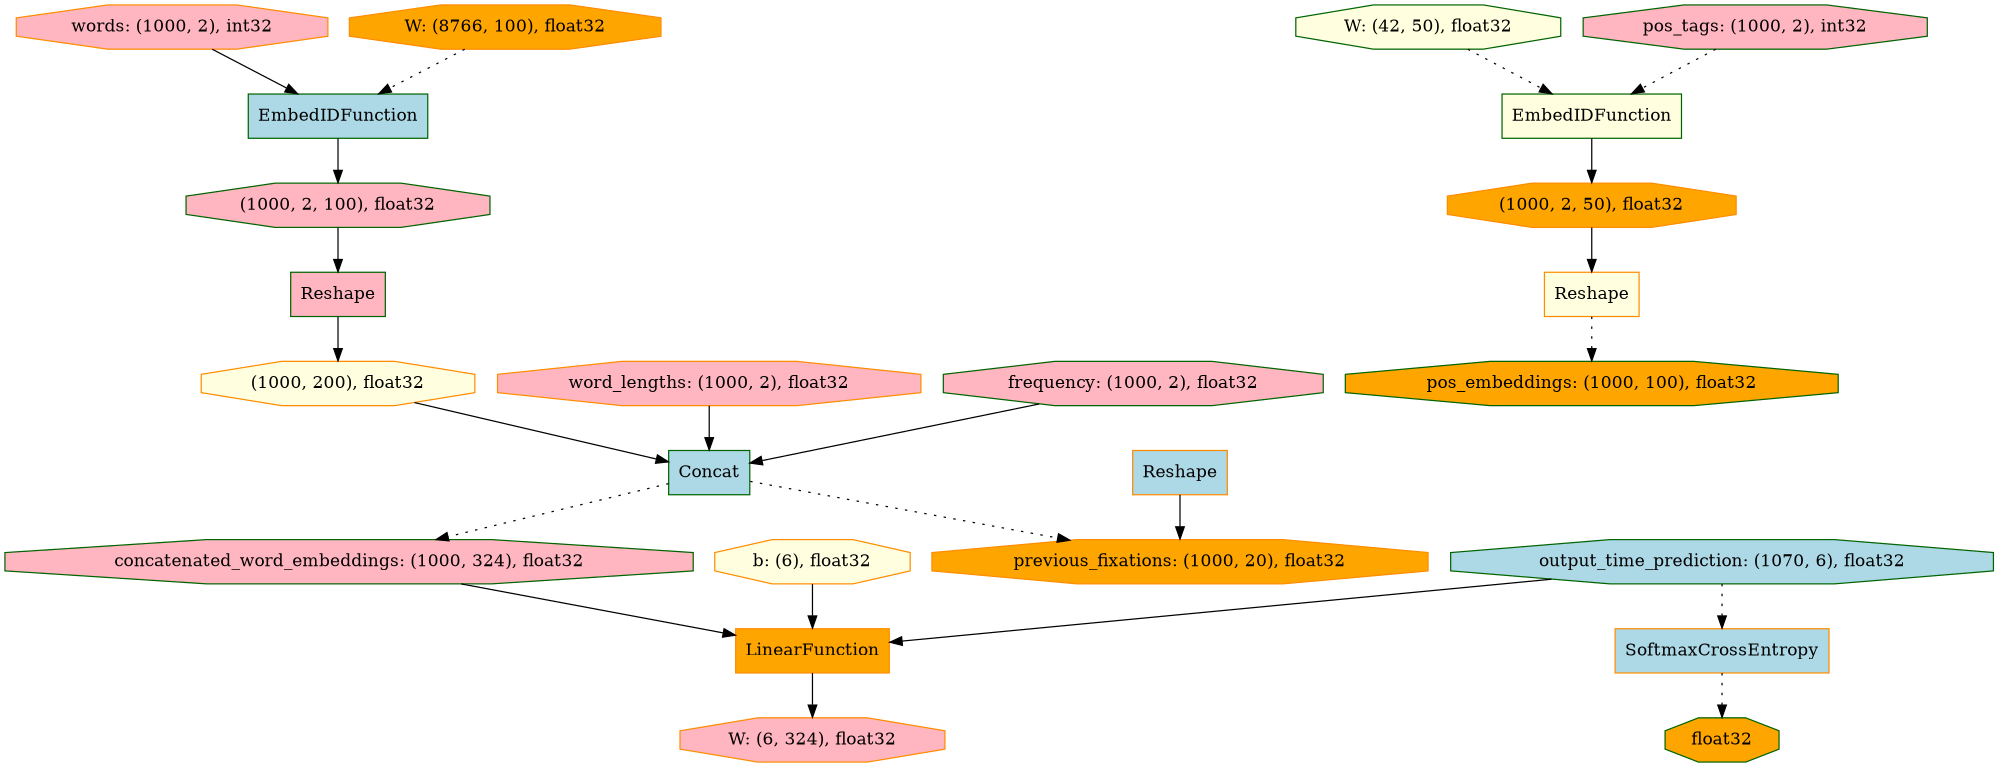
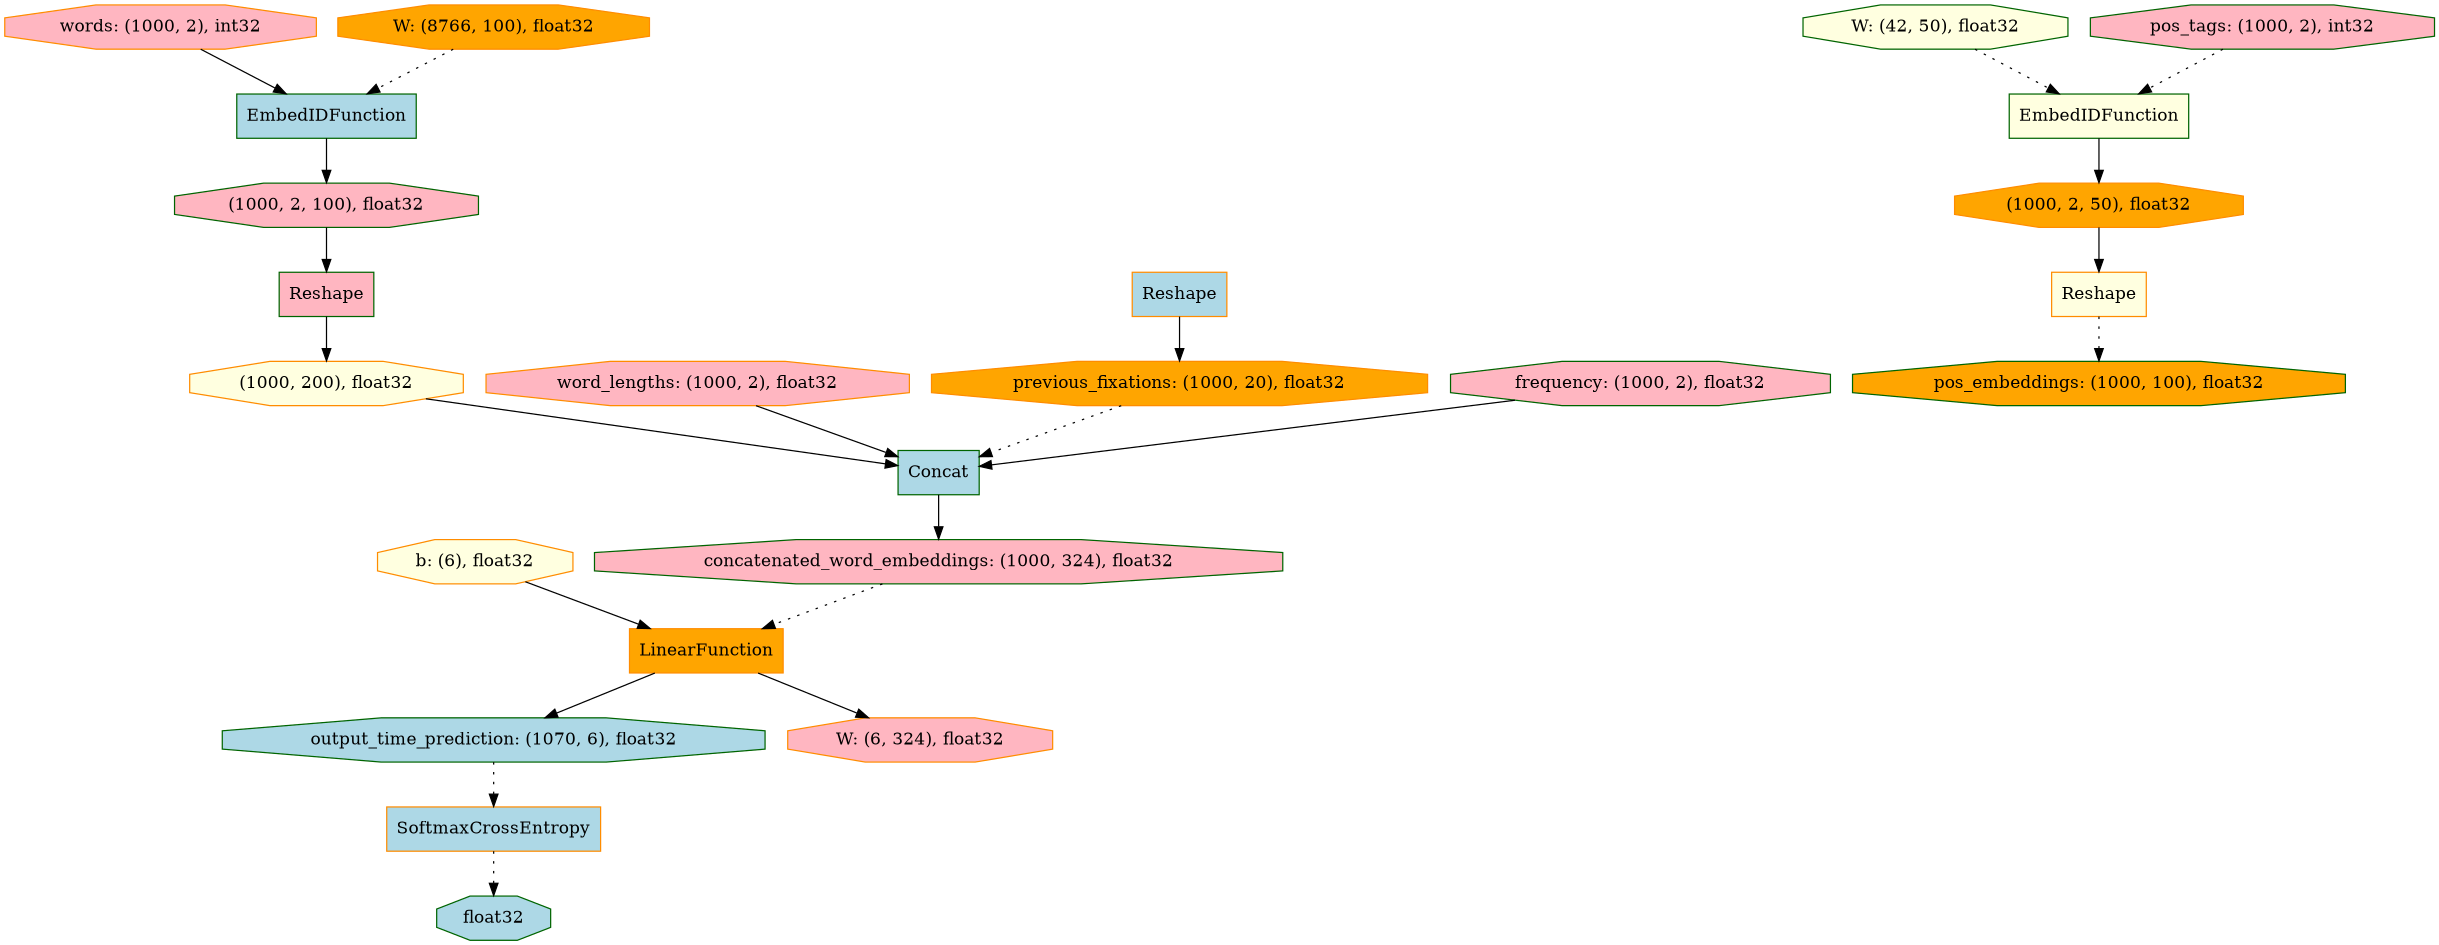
(558, 510) -> (939, 511)
(904, 510) -> (1056, 429)
(592, 608) -> (828, 604)
(1227, 610) -> (606, 693)
(1722, 740) -> (494, 918)
